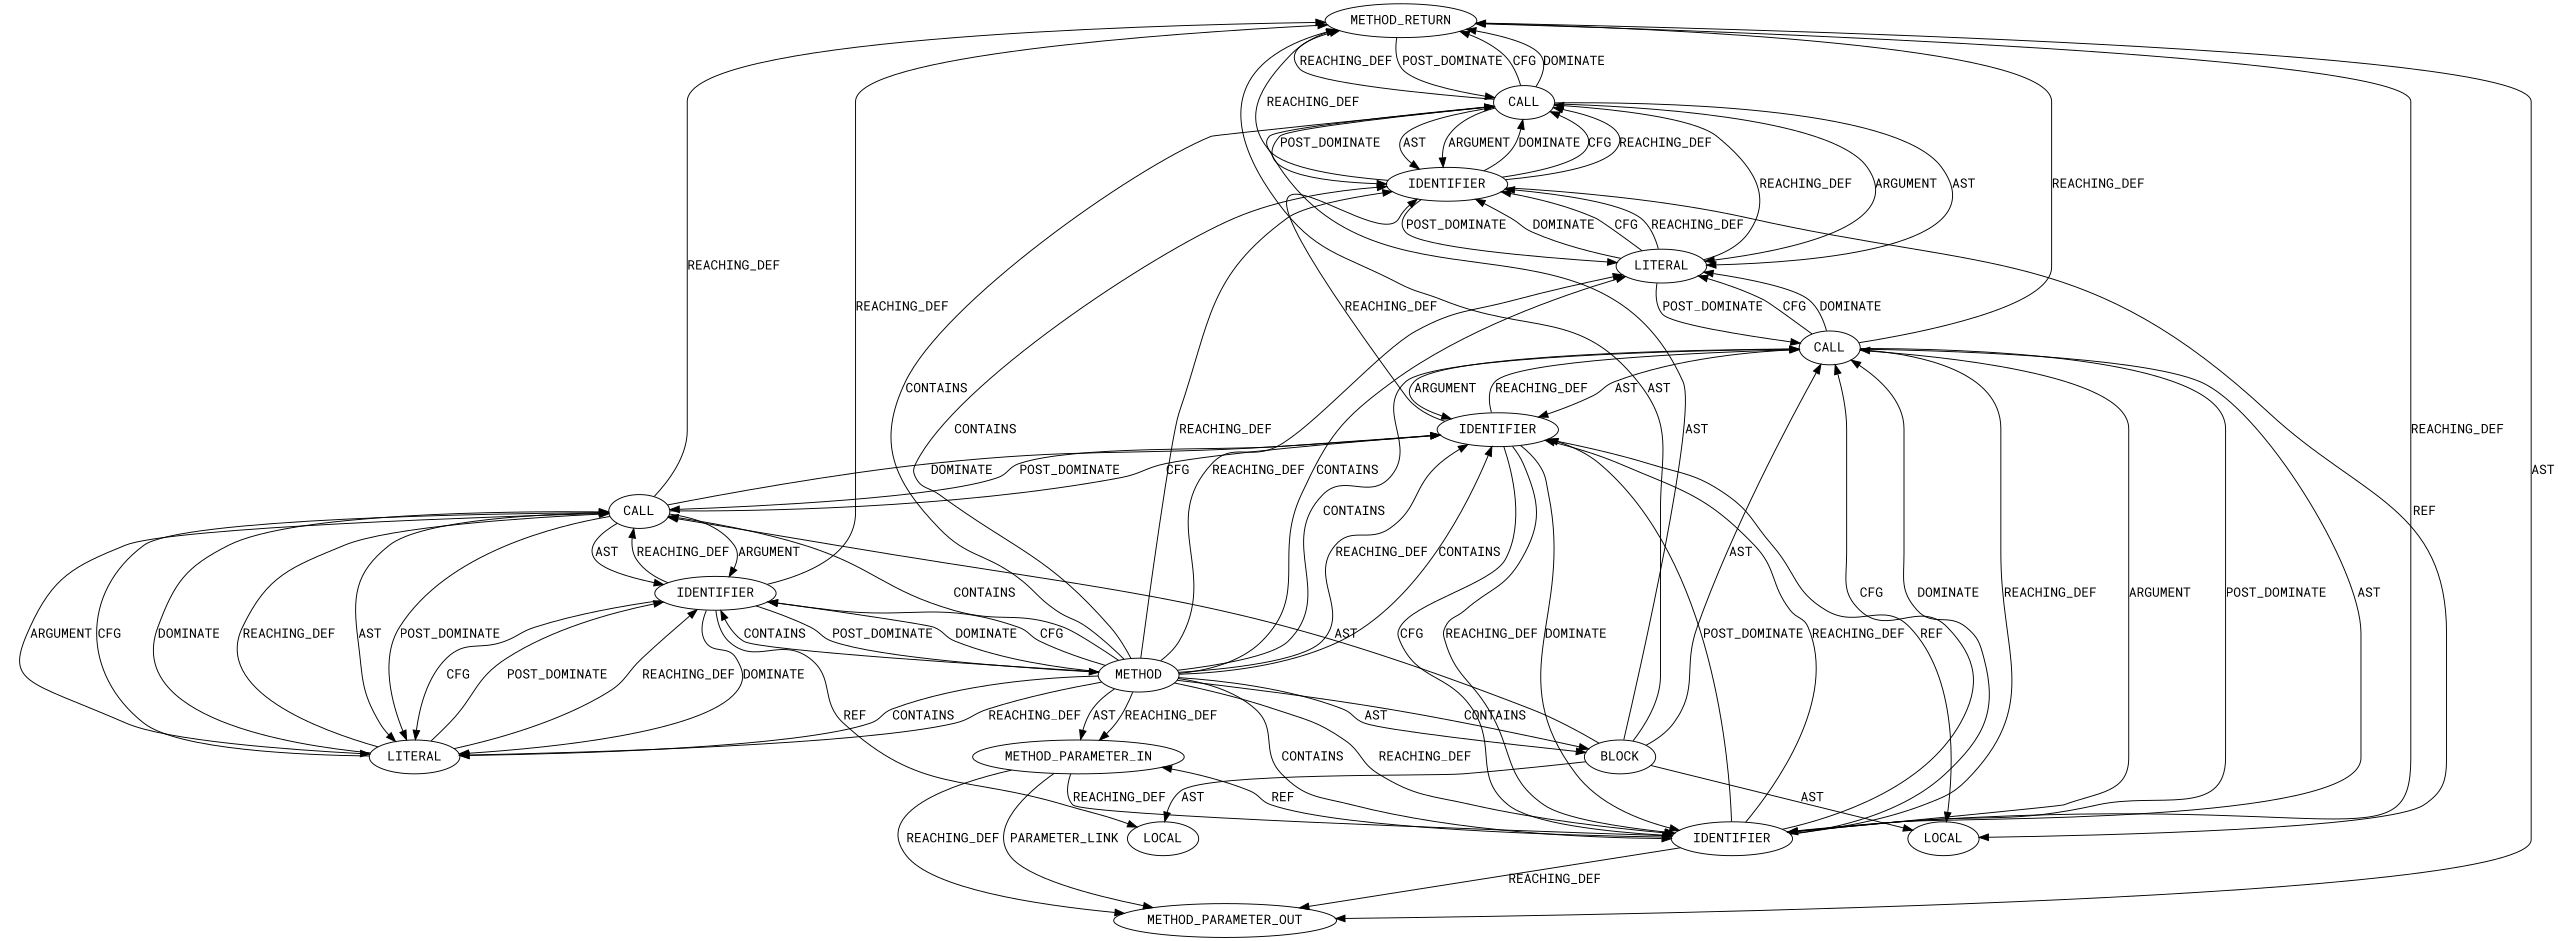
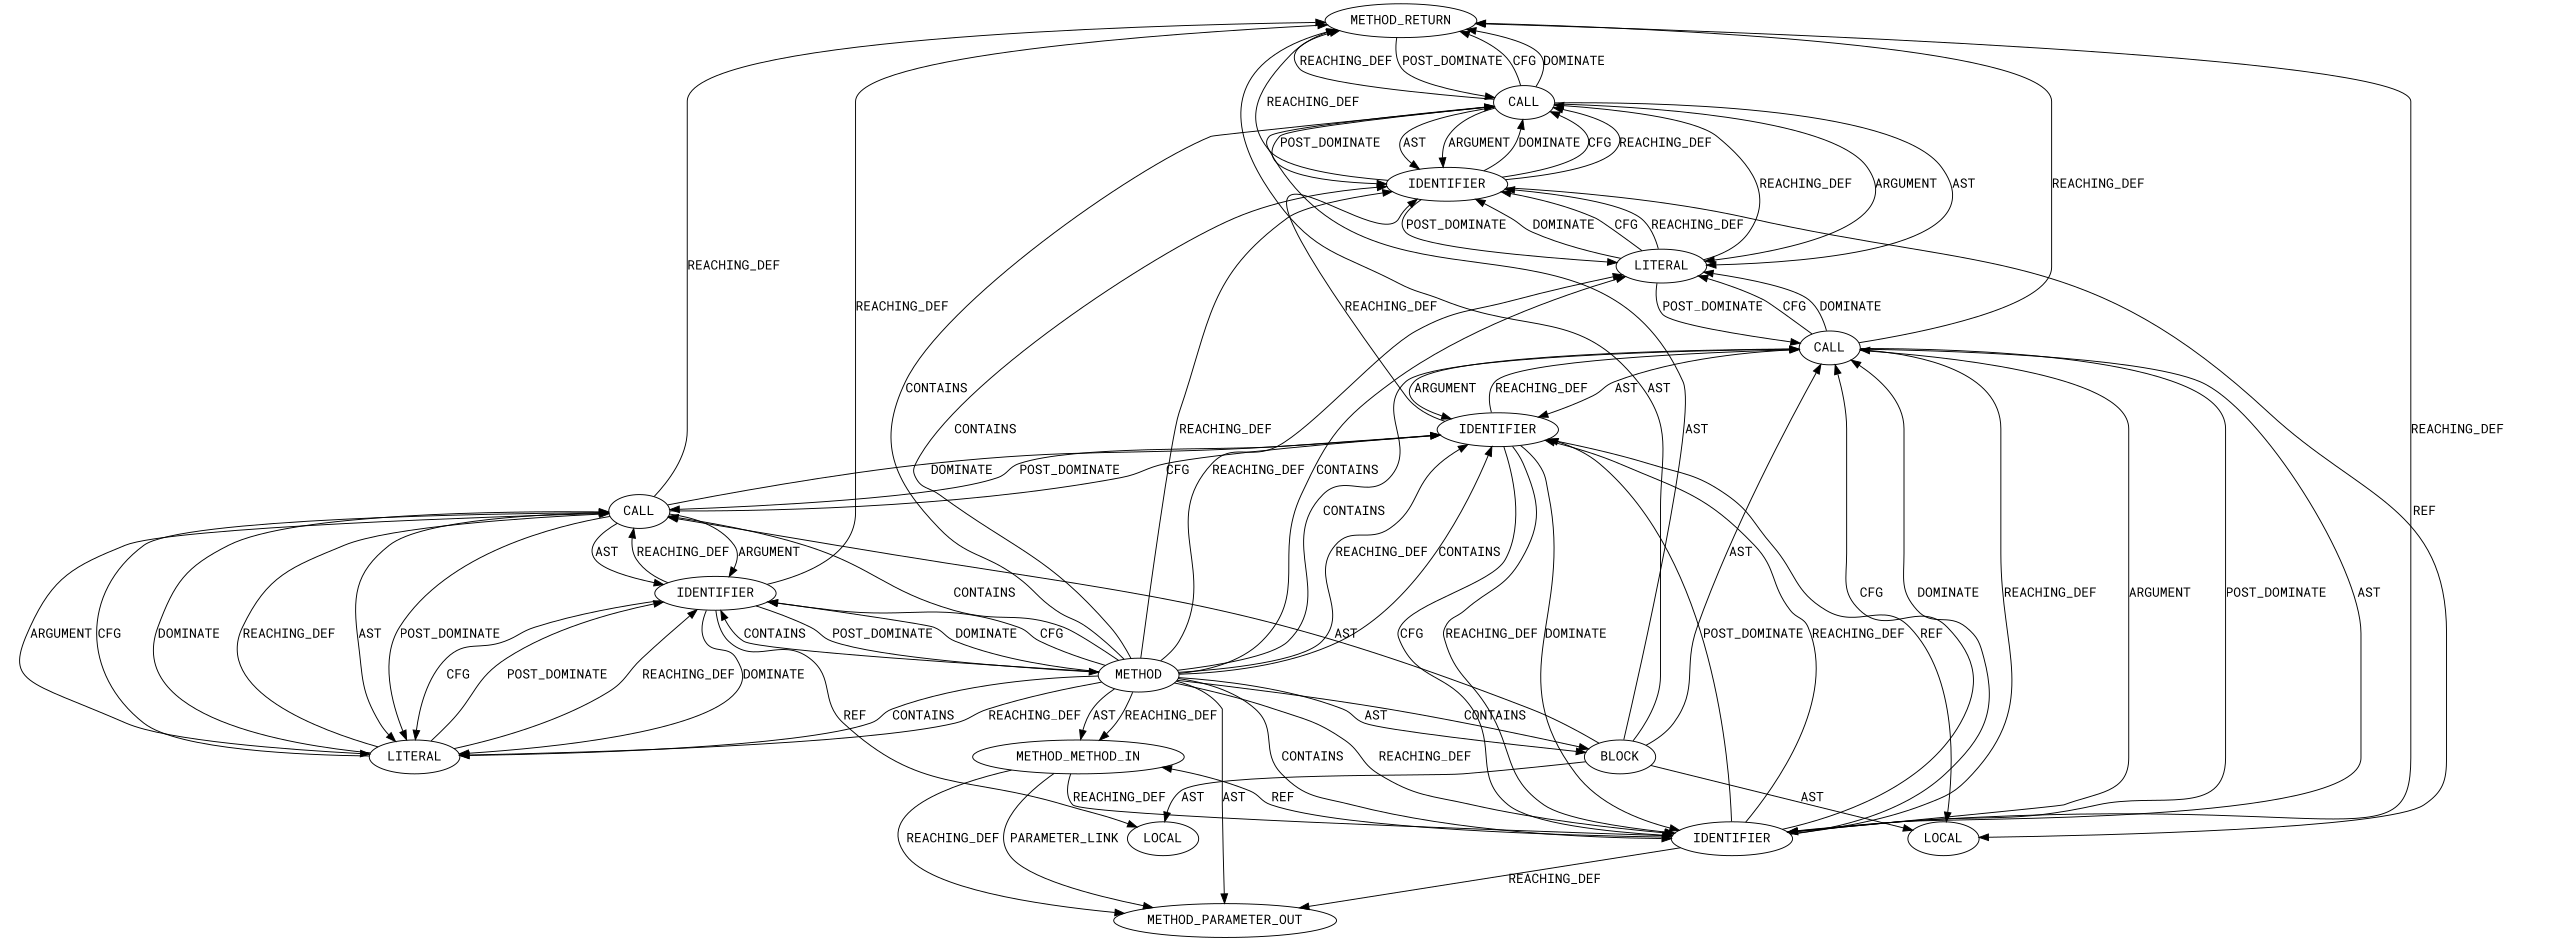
(2531, 536) -> (1222, 774)
(1078, 757) -> (1078, 757)
